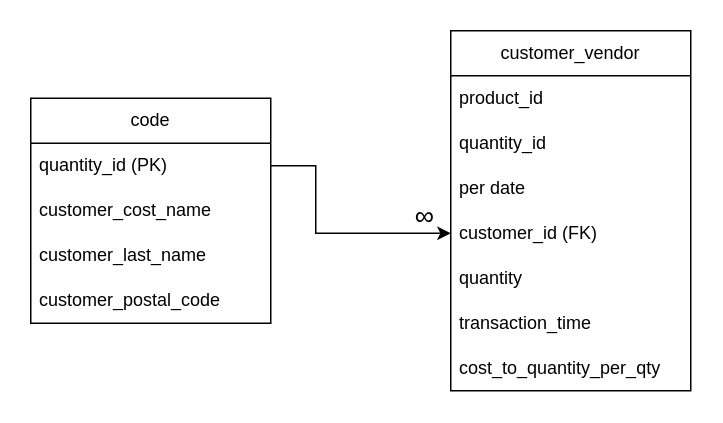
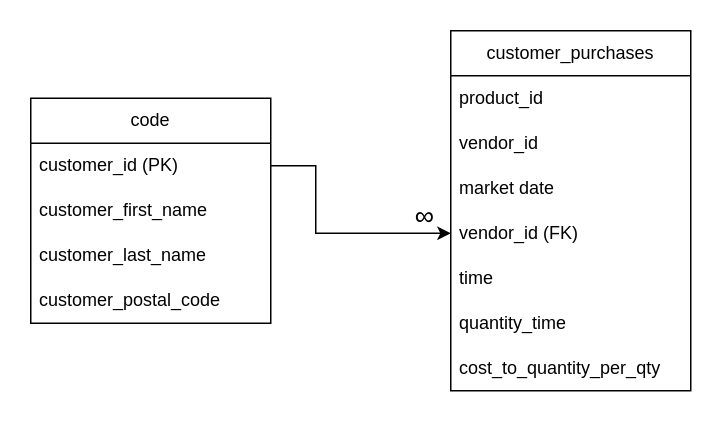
(571, 53) -> (571, 53)
(511, 143) -> (503, 143)
(113, 166) -> (116, 166)
(498, 188) -> (513, 188)
(130, 211) -> (133, 211)
(536, 233) -> (526, 233)
(498, 278) -> (478, 278)
(536, 323) -> (521, 323)
